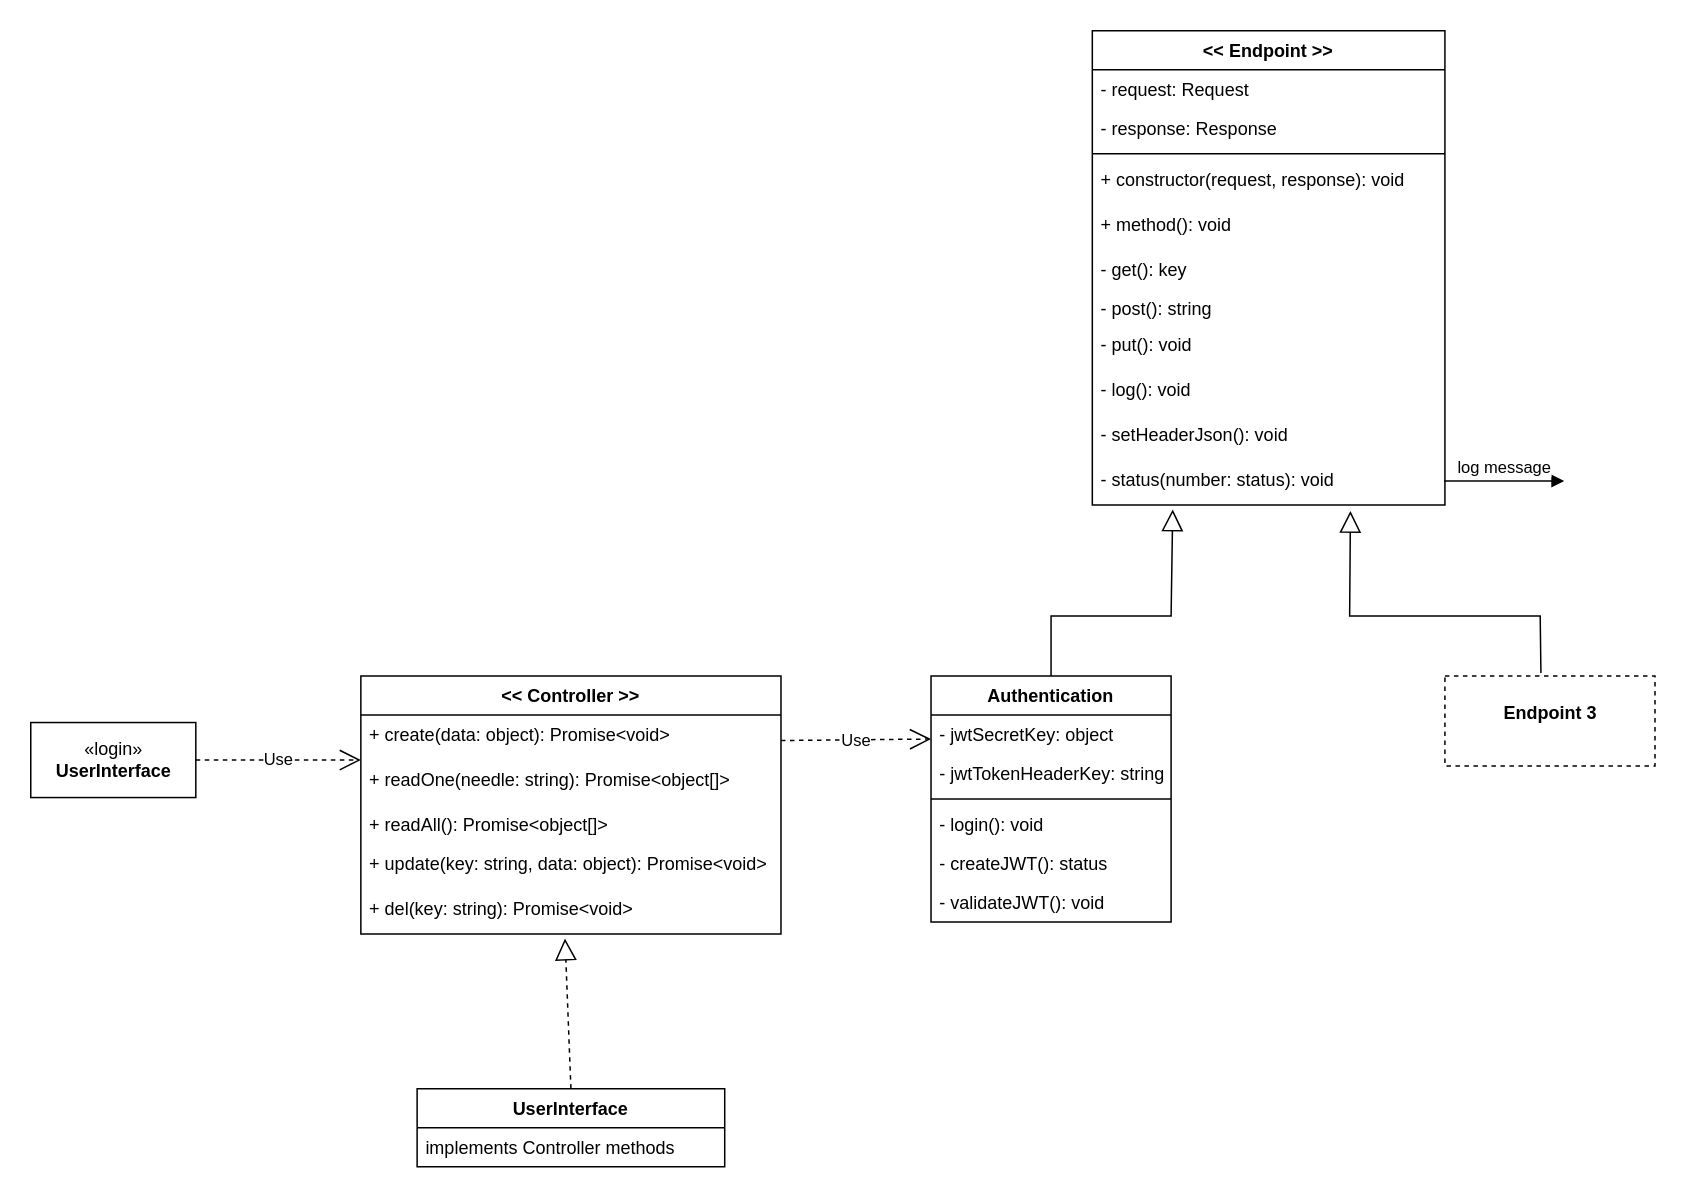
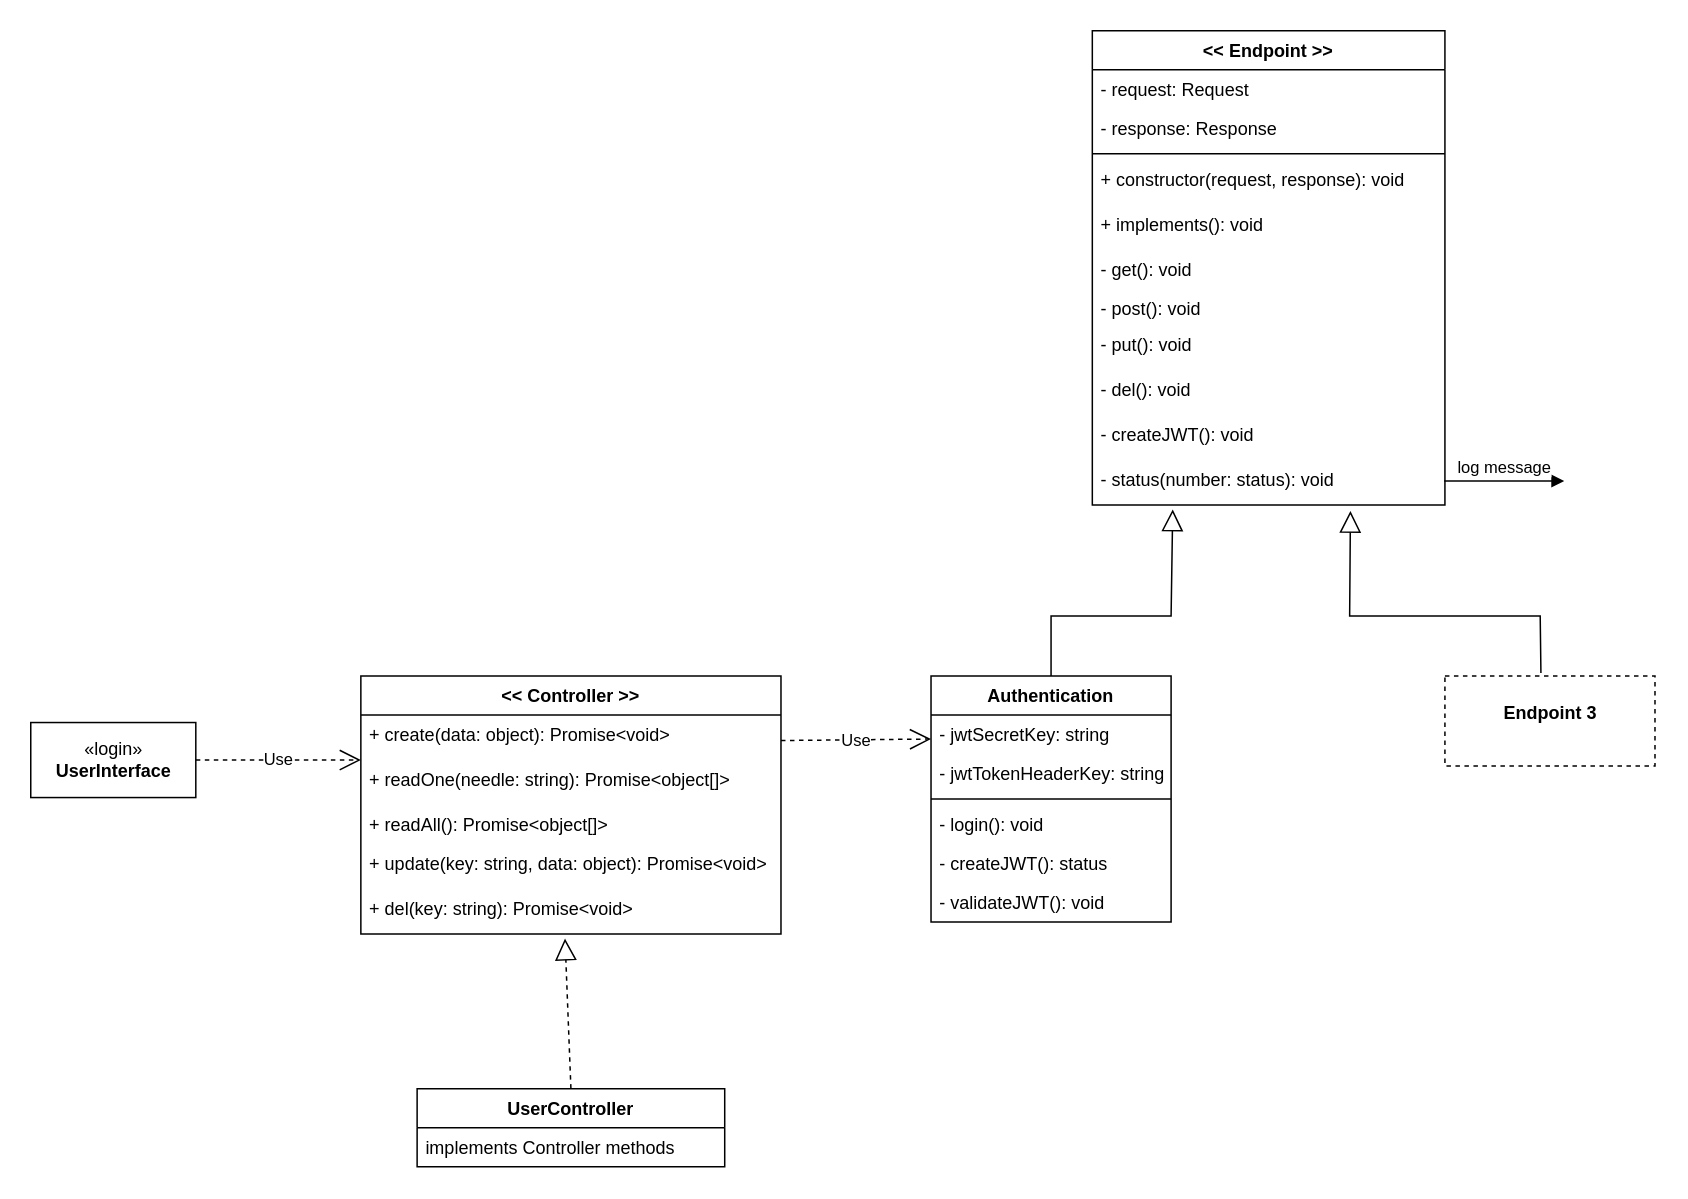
(1172, 225) -> (1187, 225)
(1154, 270) -> (1156, 270)
(1172, 309) -> (1161, 309)
(1154, 390) -> (1154, 390)
(1207, 435) -> (1187, 435)
(1043, 735) -> (1041, 735)
(570, 1109) -> (570, 1109)
